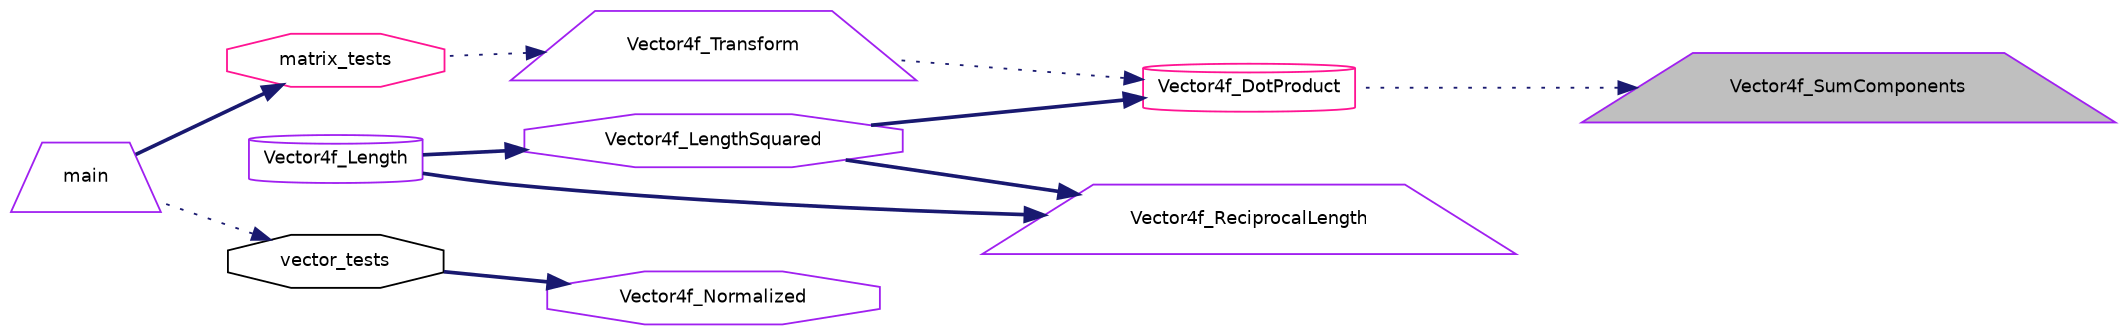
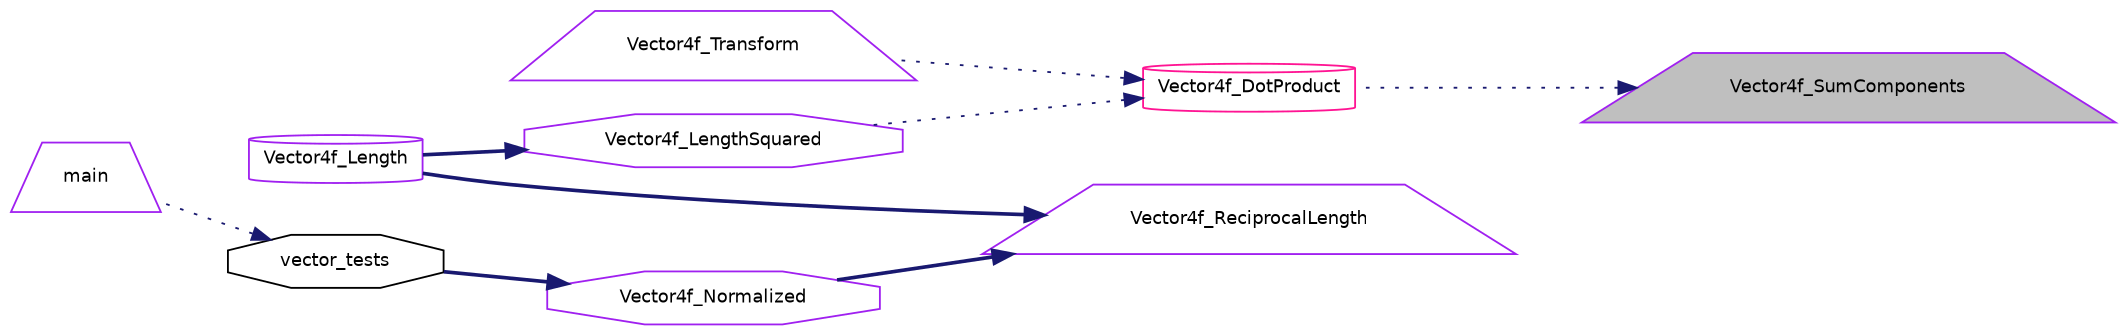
(336, 60) -> none
(998, 113) -> (998, 113)
(952, 176) -> (915, 268)
